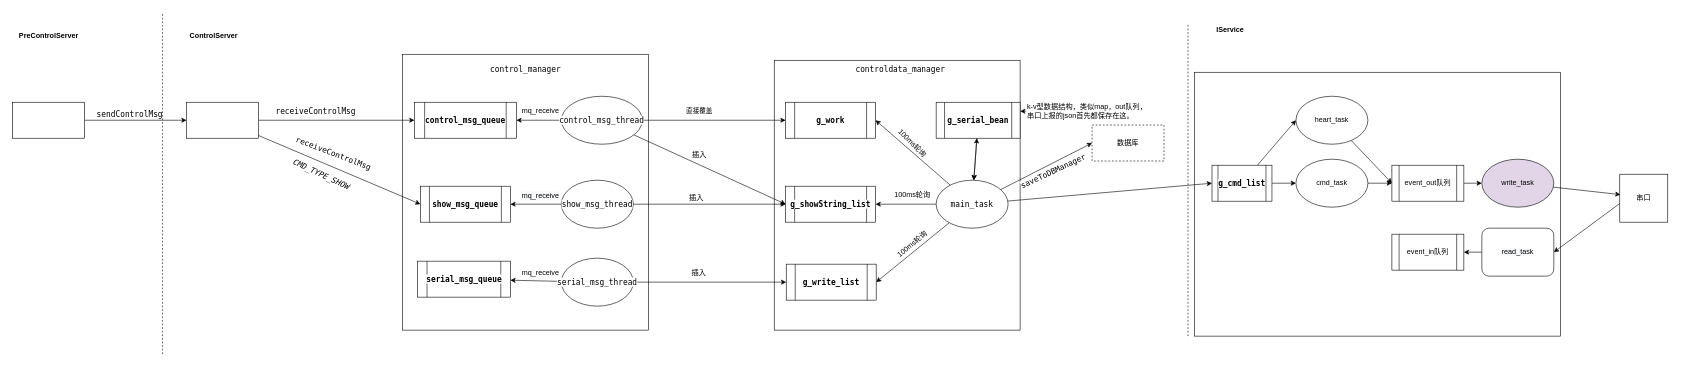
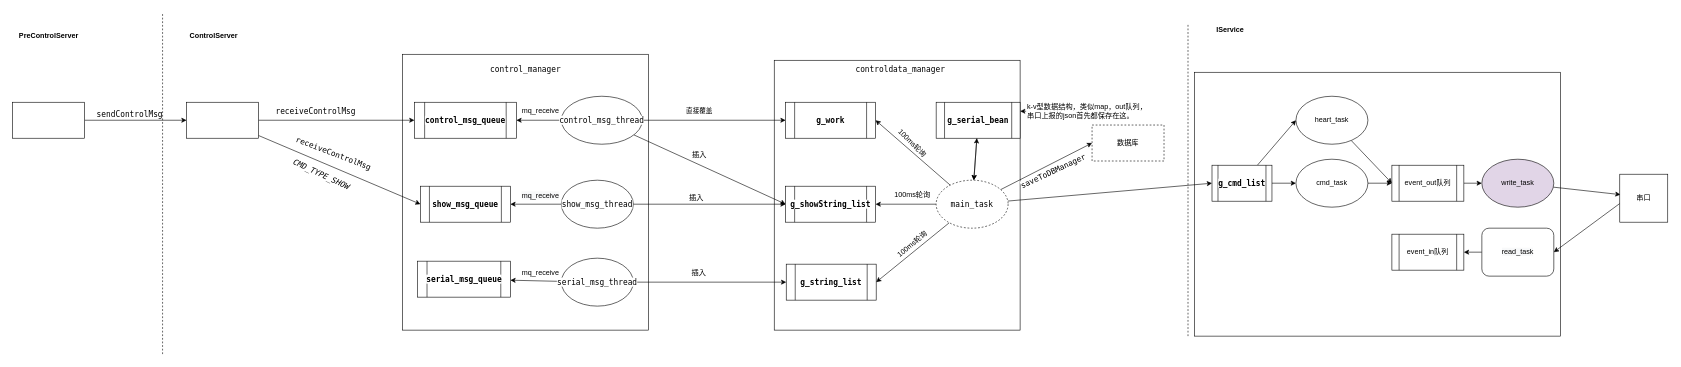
(972, 204) -> (972, 204)
(831, 282) -> (831, 282)
